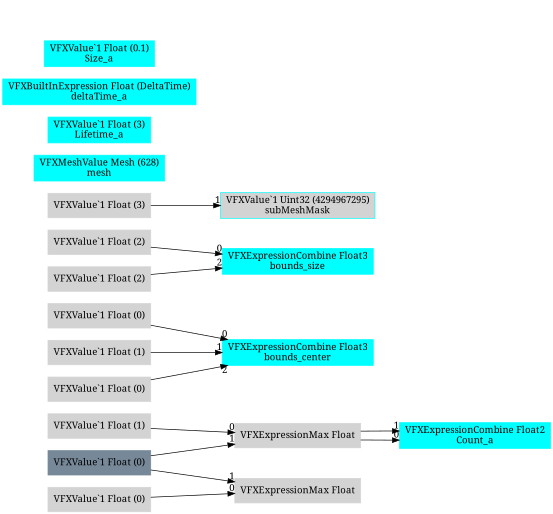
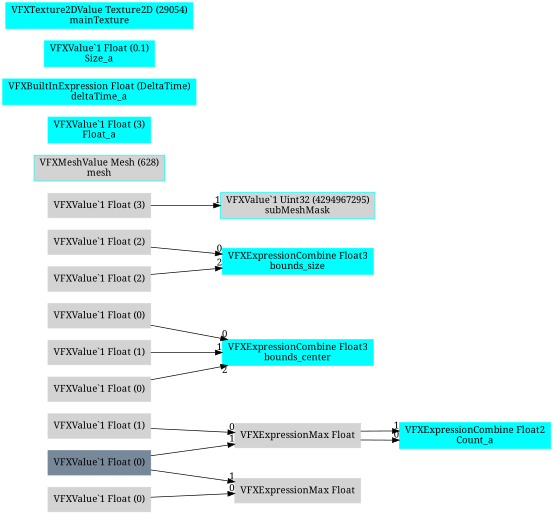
none -> (99, 16)
(99, 130) -> (99, 130)
(99, 168) -> (99, 168)
